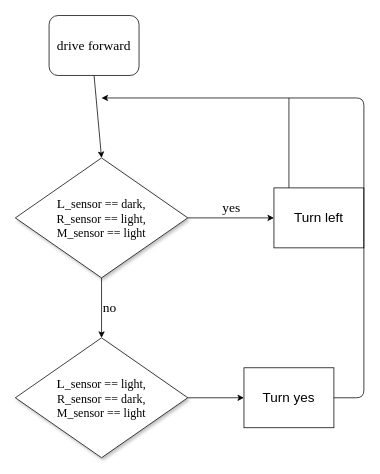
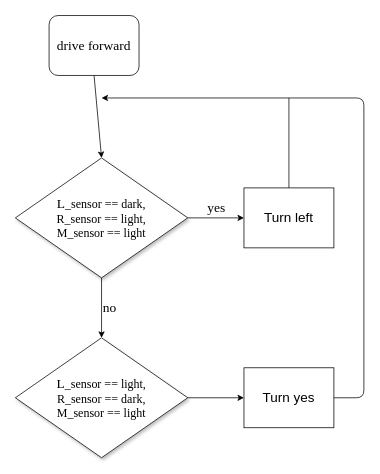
(319, 218) -> (289, 218)
